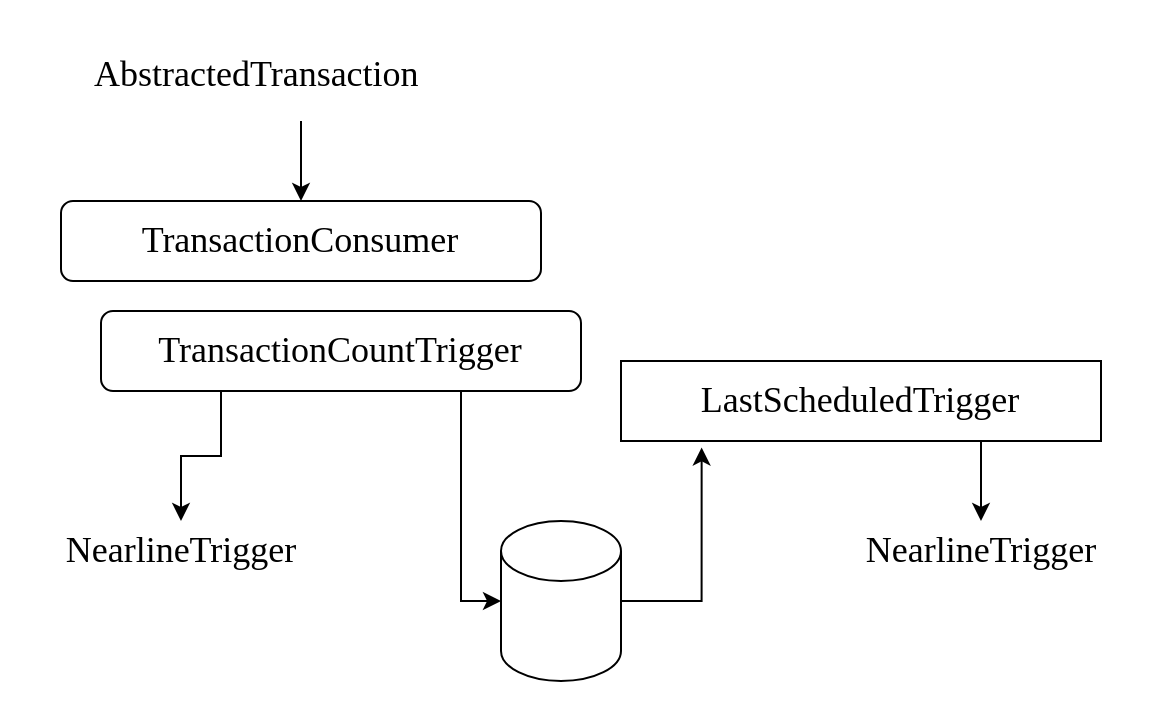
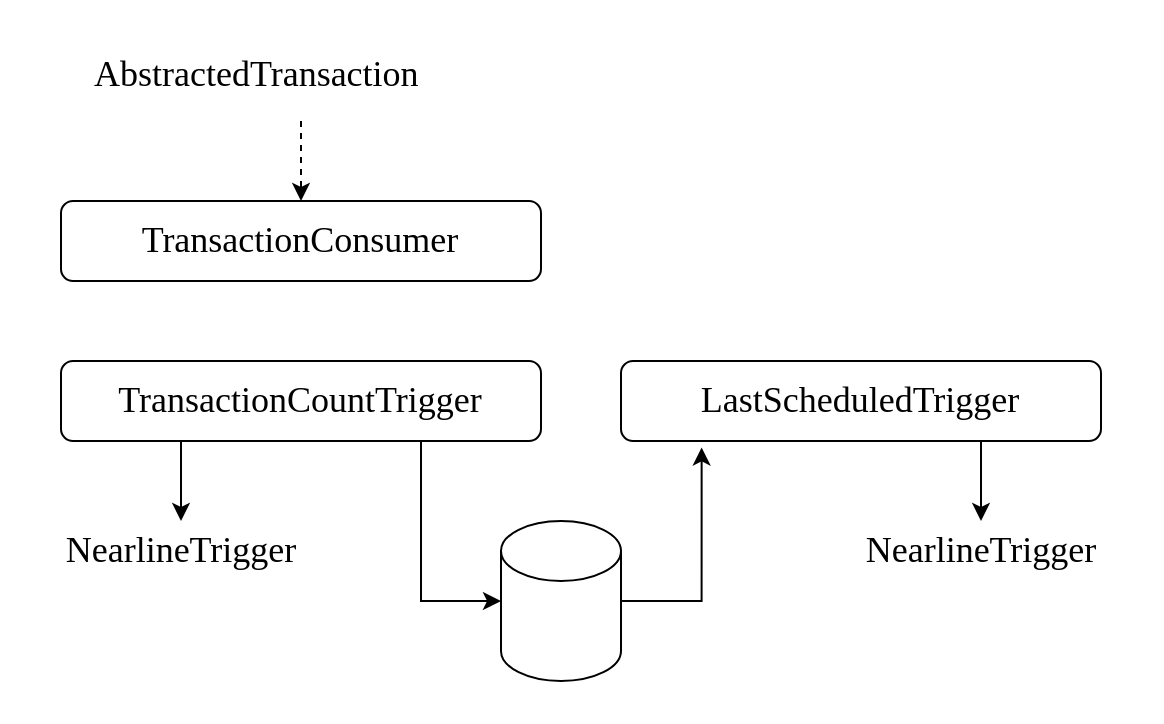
(301, 153) -> (301, 153)
(341, 351) -> (301, 401)
(861, 401) -> (861, 401)
